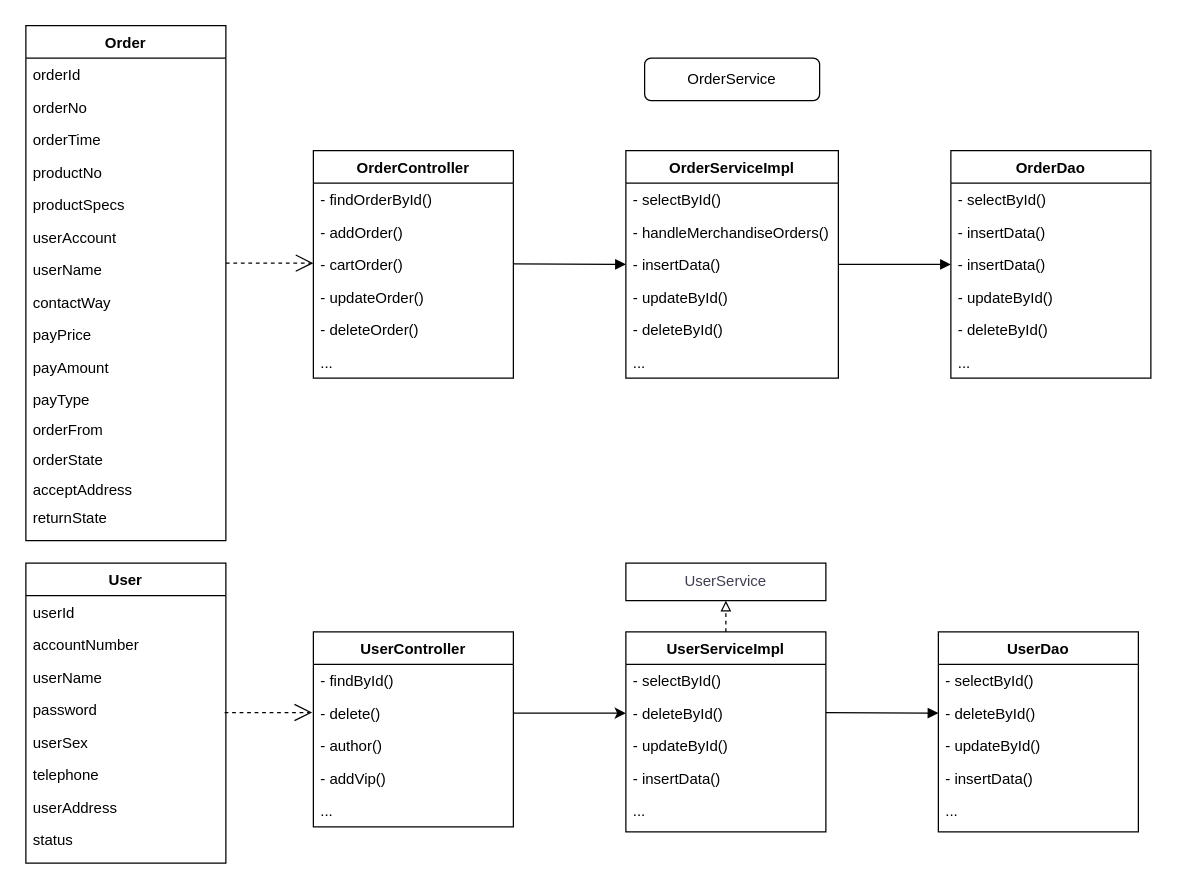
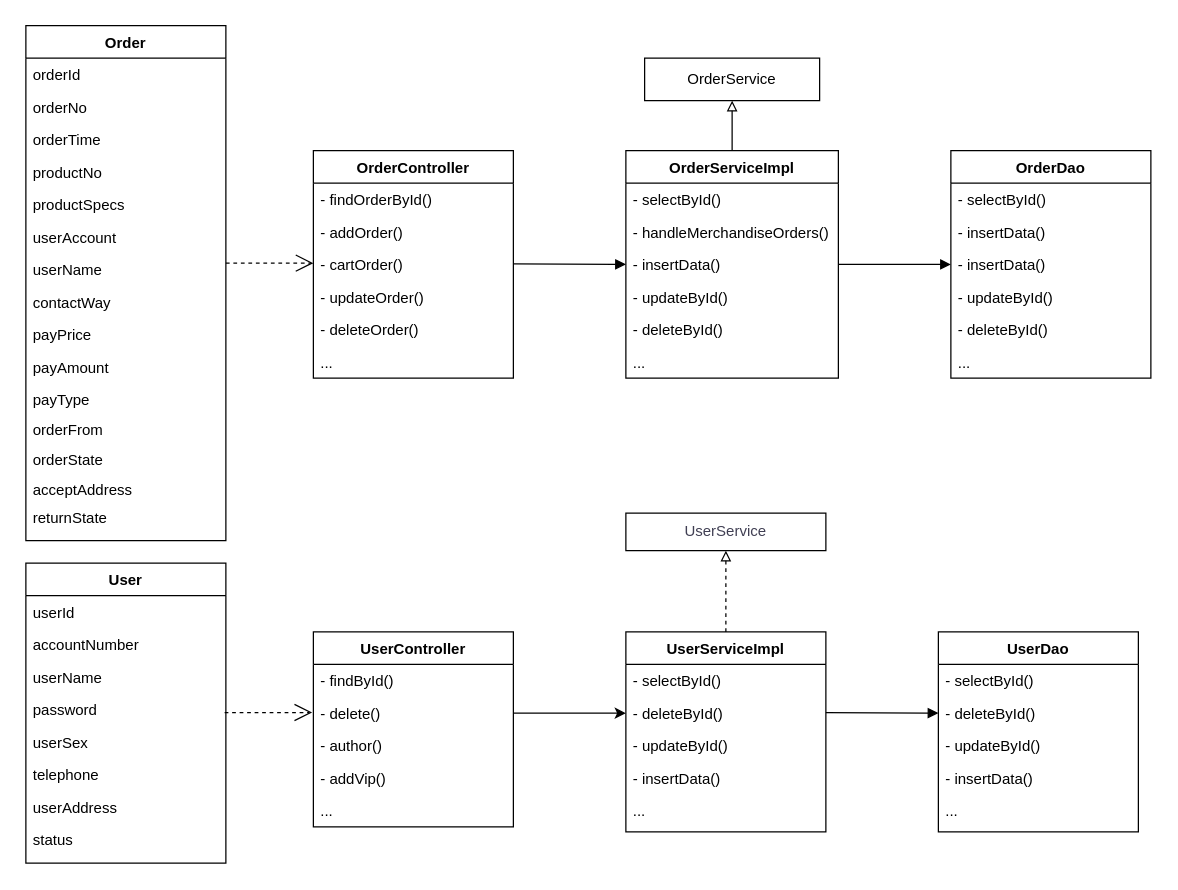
(732, 79) -> (732, 79)
none -> (732, 131)
(726, 582) -> (726, 532)
